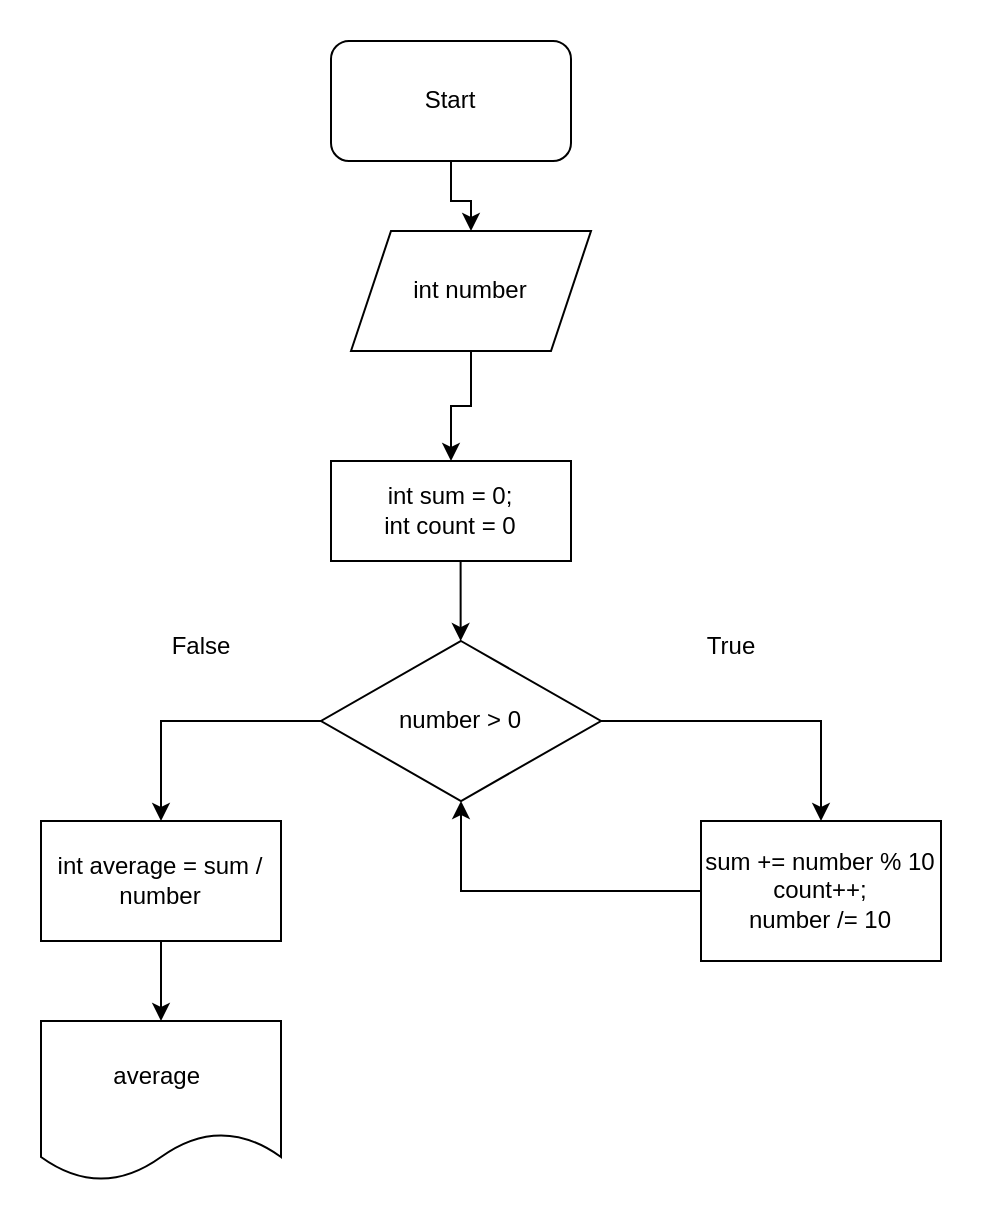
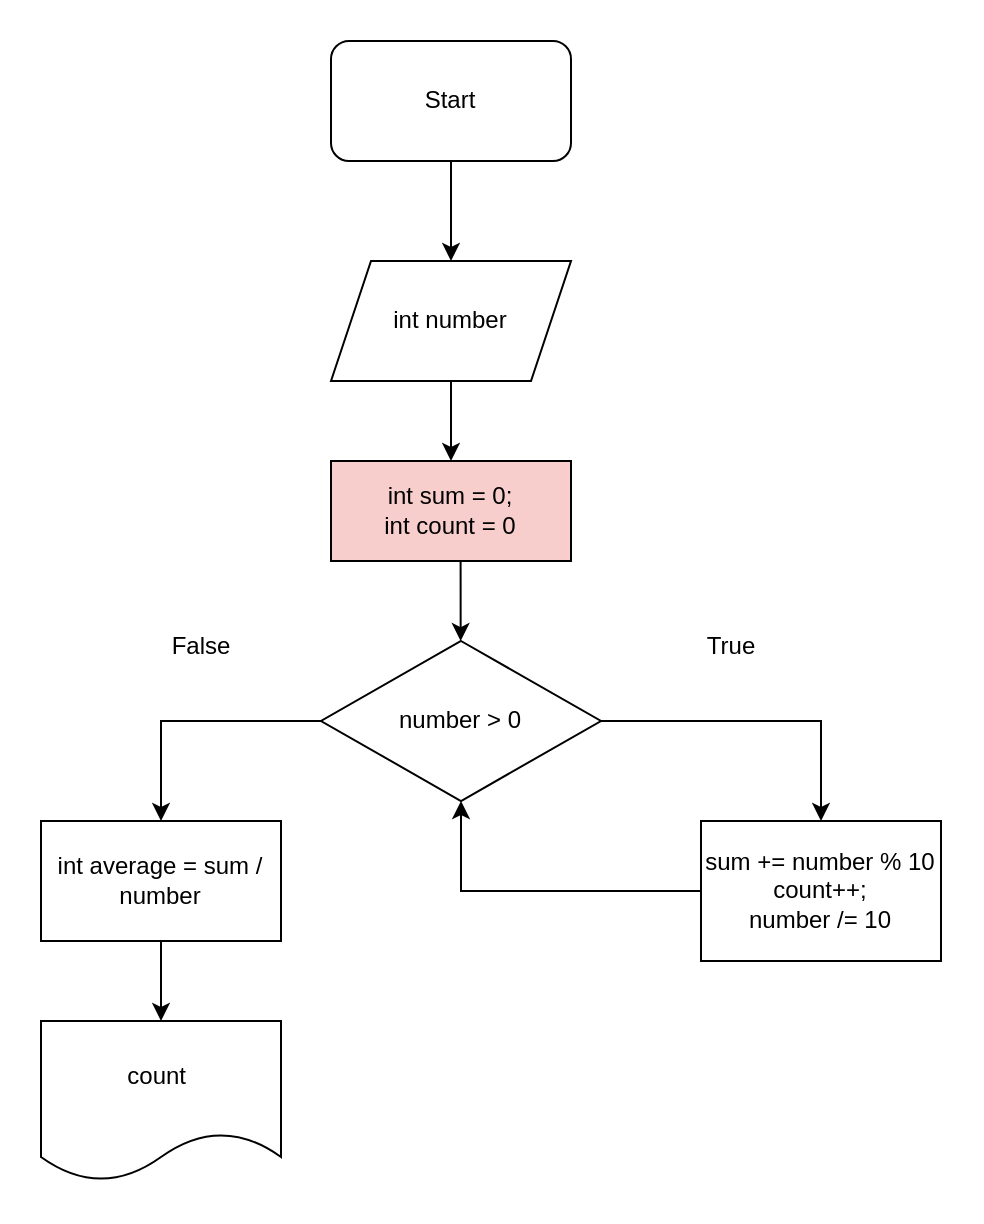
(471, 291) -> (451, 321)
(451, 511) -> (451, 511)
(161, 1077) -> (161, 1077)
